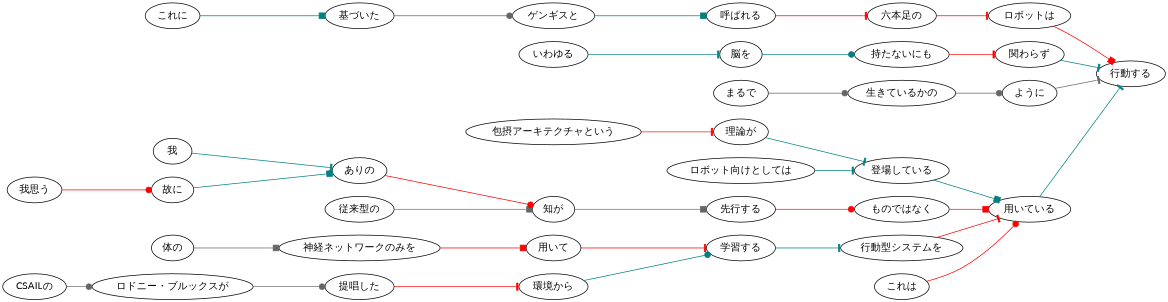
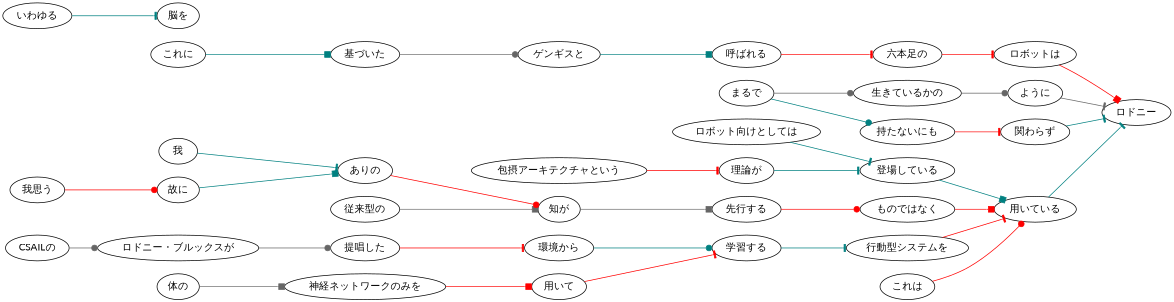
(805, 54) -> (818, 110)
(1131, 74) -> (1136, 113)
